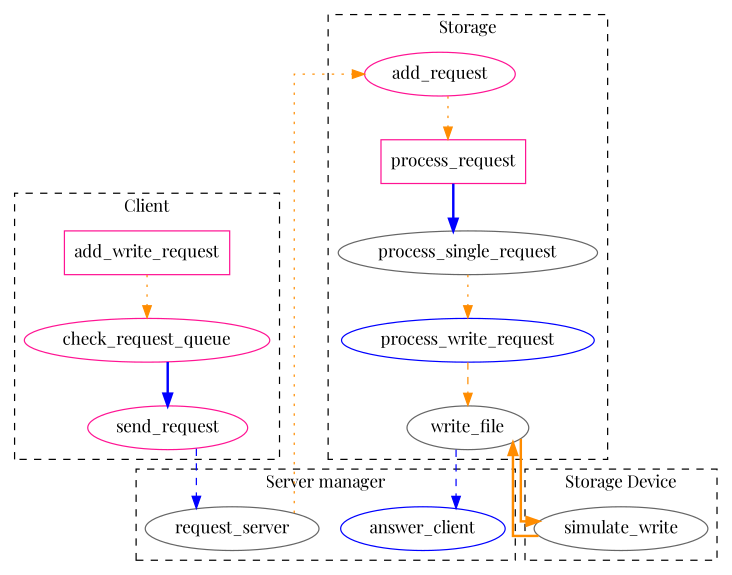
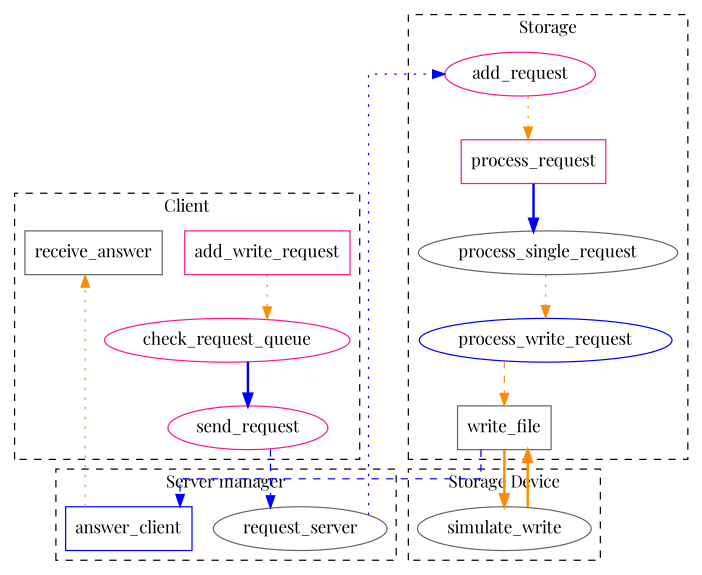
none -> (94, 253)
(294, 265) -> (369, 263)
(468, 428) -> (504, 428)
(423, 529) -> (129, 529)
